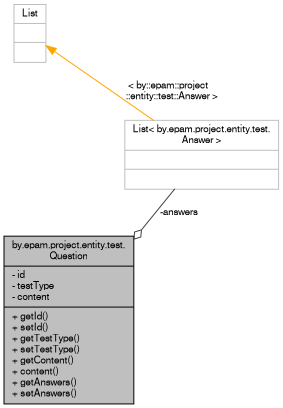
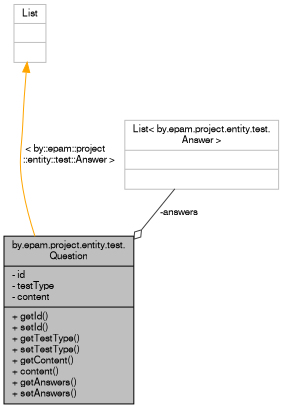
(104, 86) -> (21, 155)
